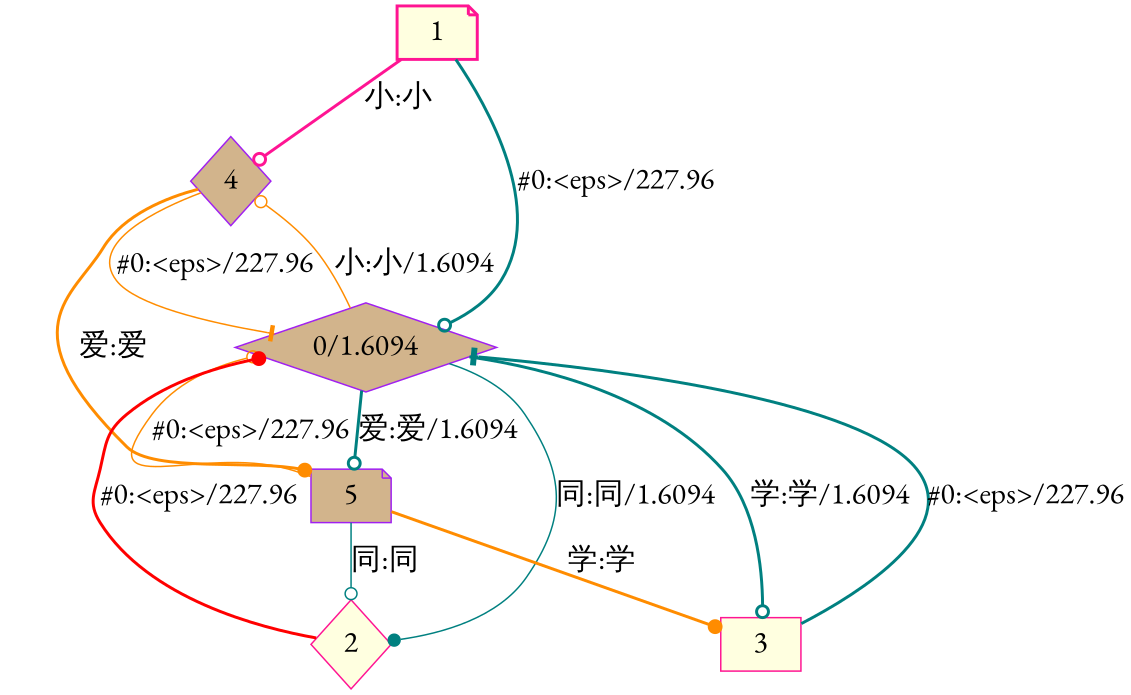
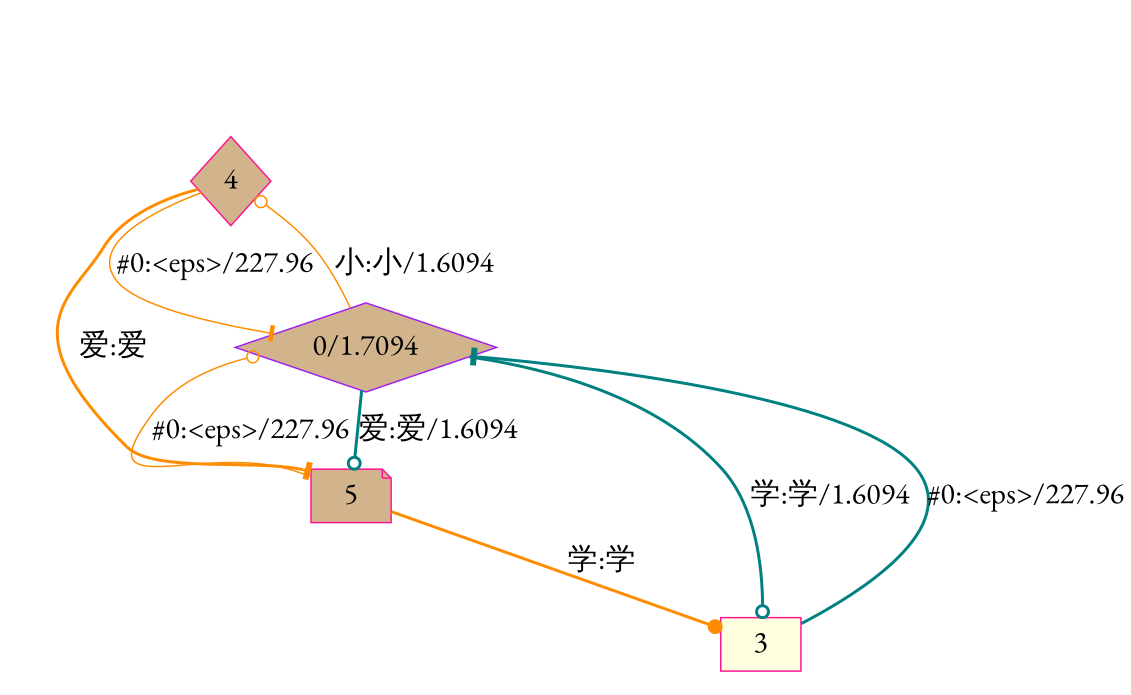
(437, 33) -> none
(231, 181) -> (231, 181)
(366, 347) -> (366, 347)
(74, 381) -> (74, 381)
(351, 496) -> (351, 496)
(351, 644) -> none
